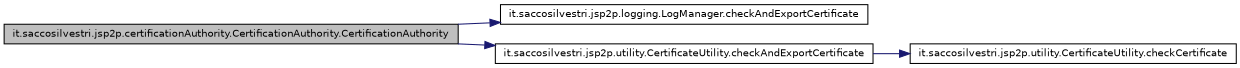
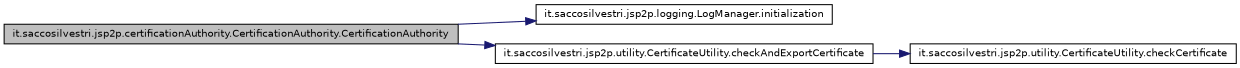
(684, 14) -> (684, 14)
